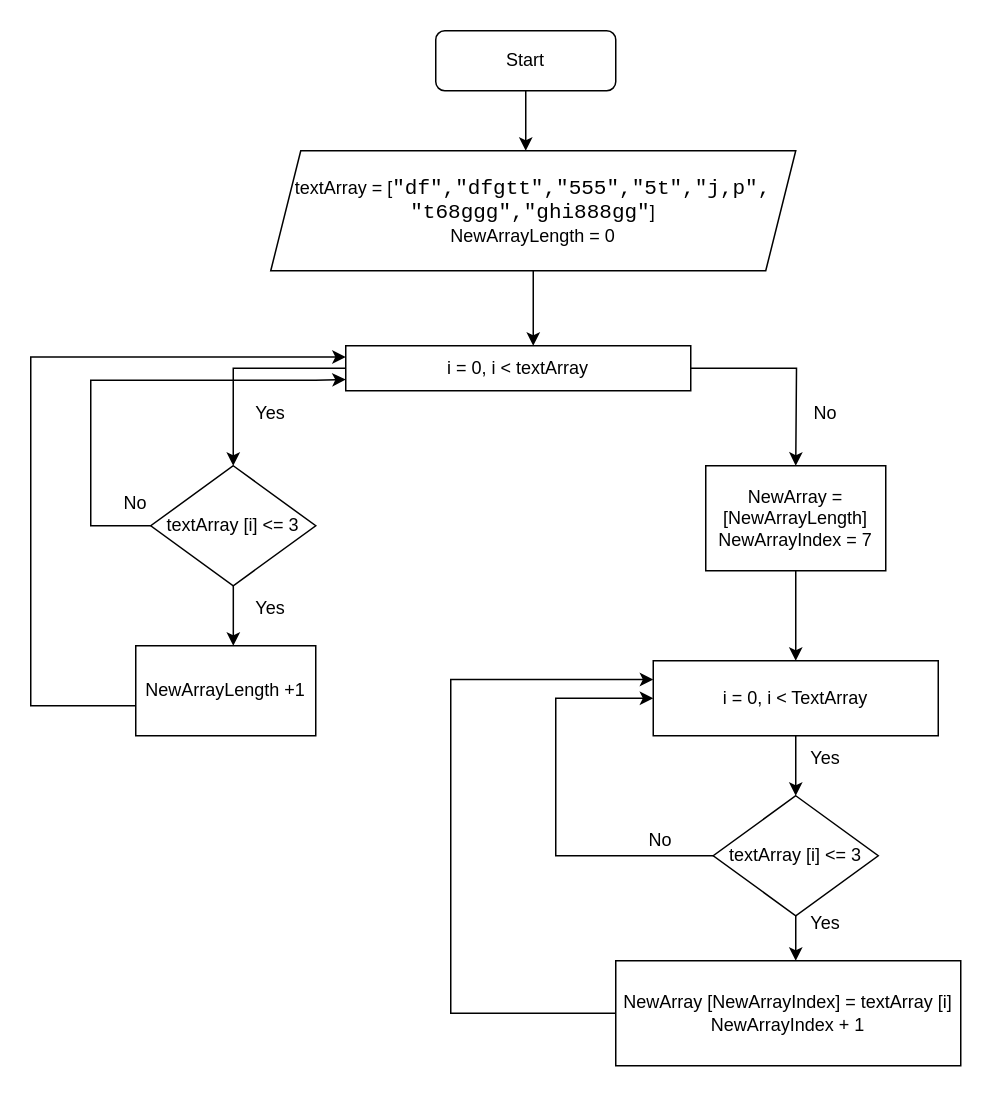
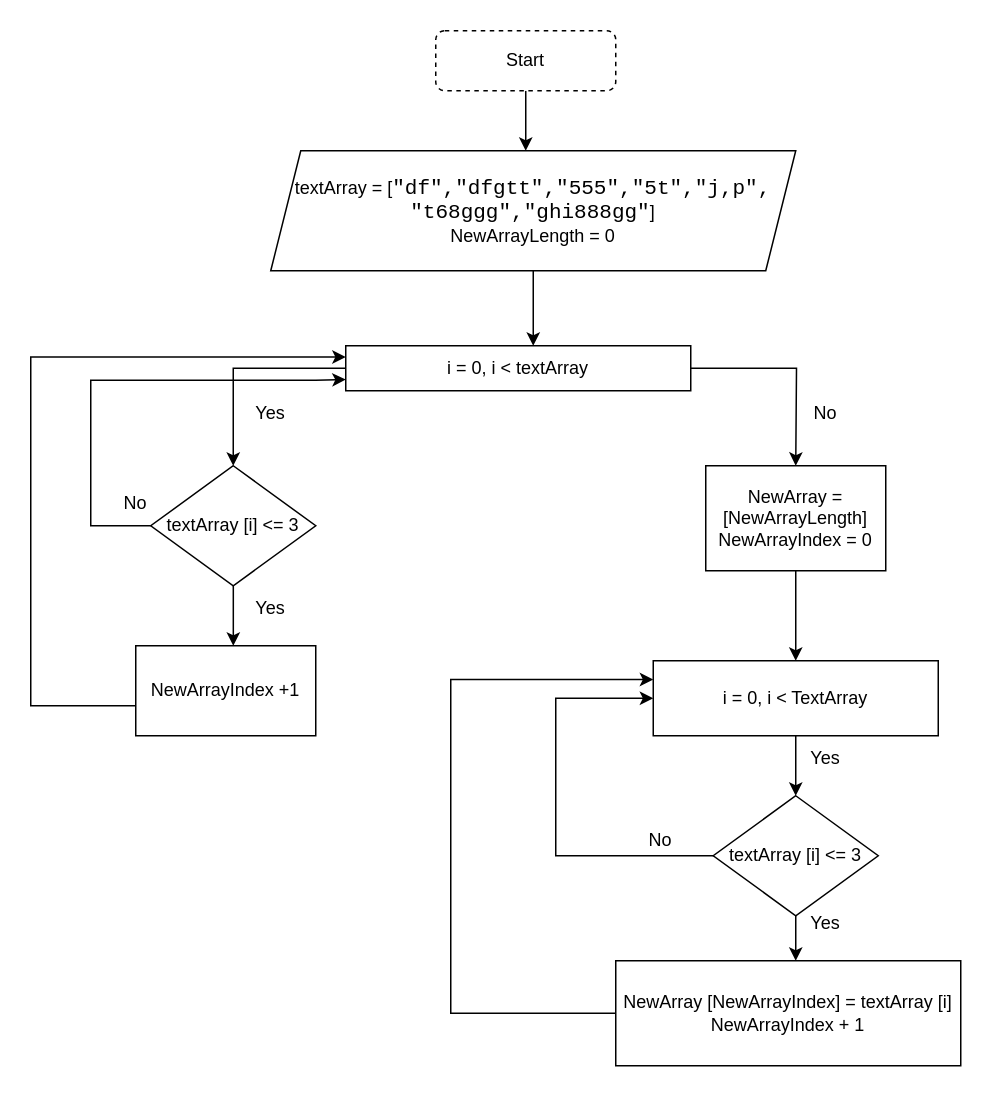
(526, 61) -> (526, 61)
(796, 518) -> (796, 518)
(226, 691) -> (226, 691)
